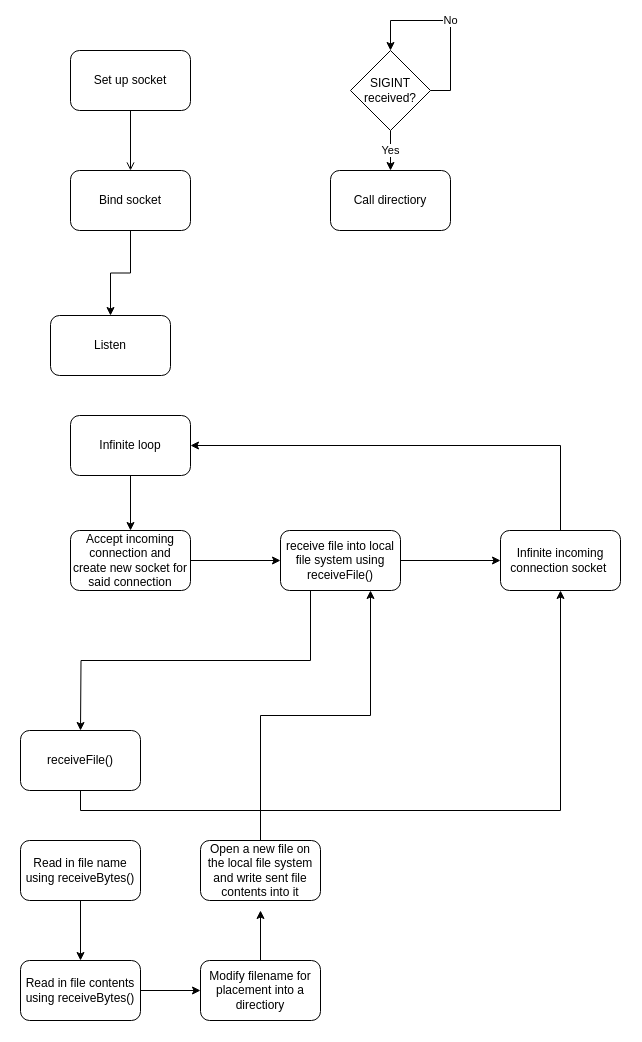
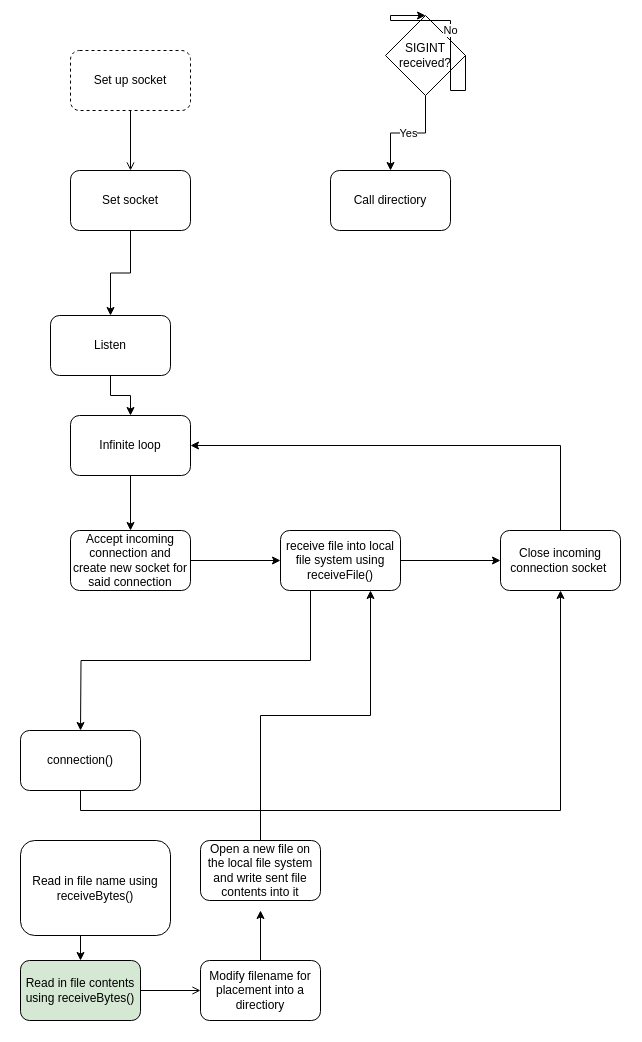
(131, 81) -> (131, 81)
(391, 91) -> (426, 56)
(131, 201) -> (131, 201)
none -> (117, 396)
(561, 561) -> (561, 561)
(81, 761) -> (81, 761)
(81, 871) -> (96, 888)
(81, 991) -> (81, 991)
(192, 991) -> (194, 991)
